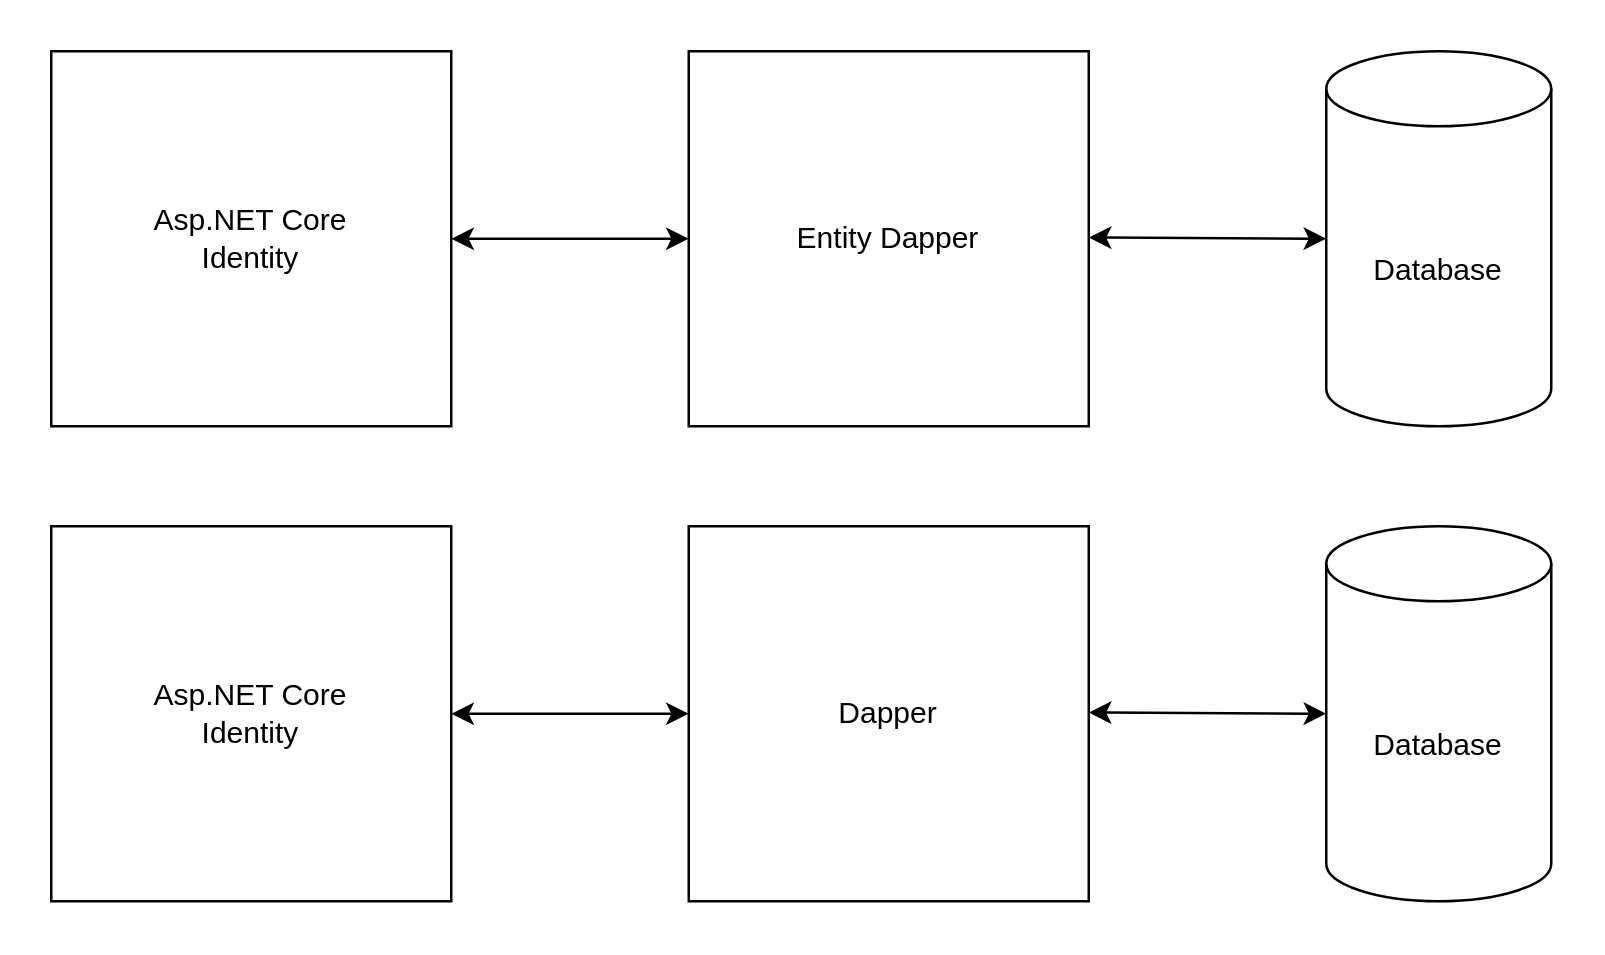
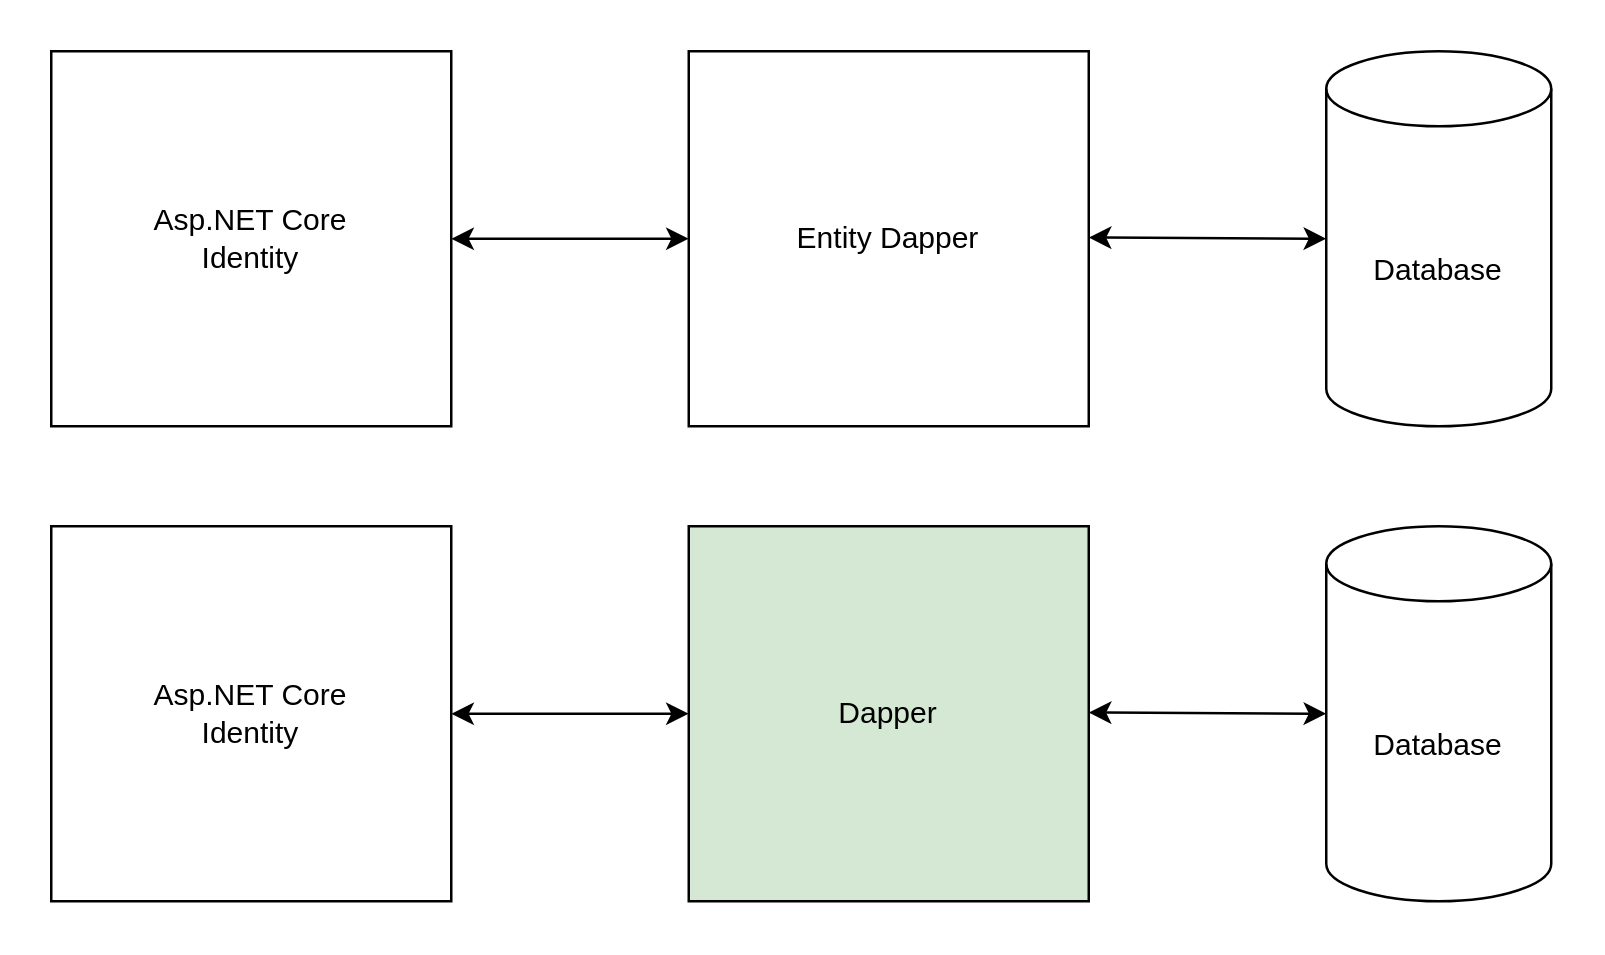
(889, 714) -> (889, 714)
